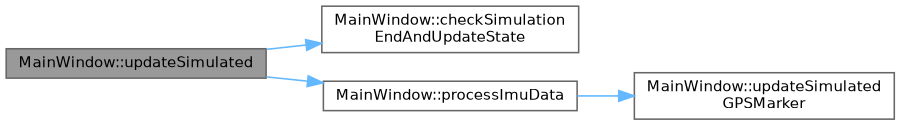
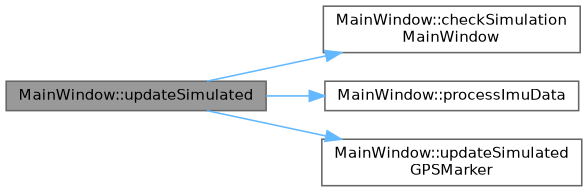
(450, 29) -> (452, 29)
(598, 96) -> (266, 123)
